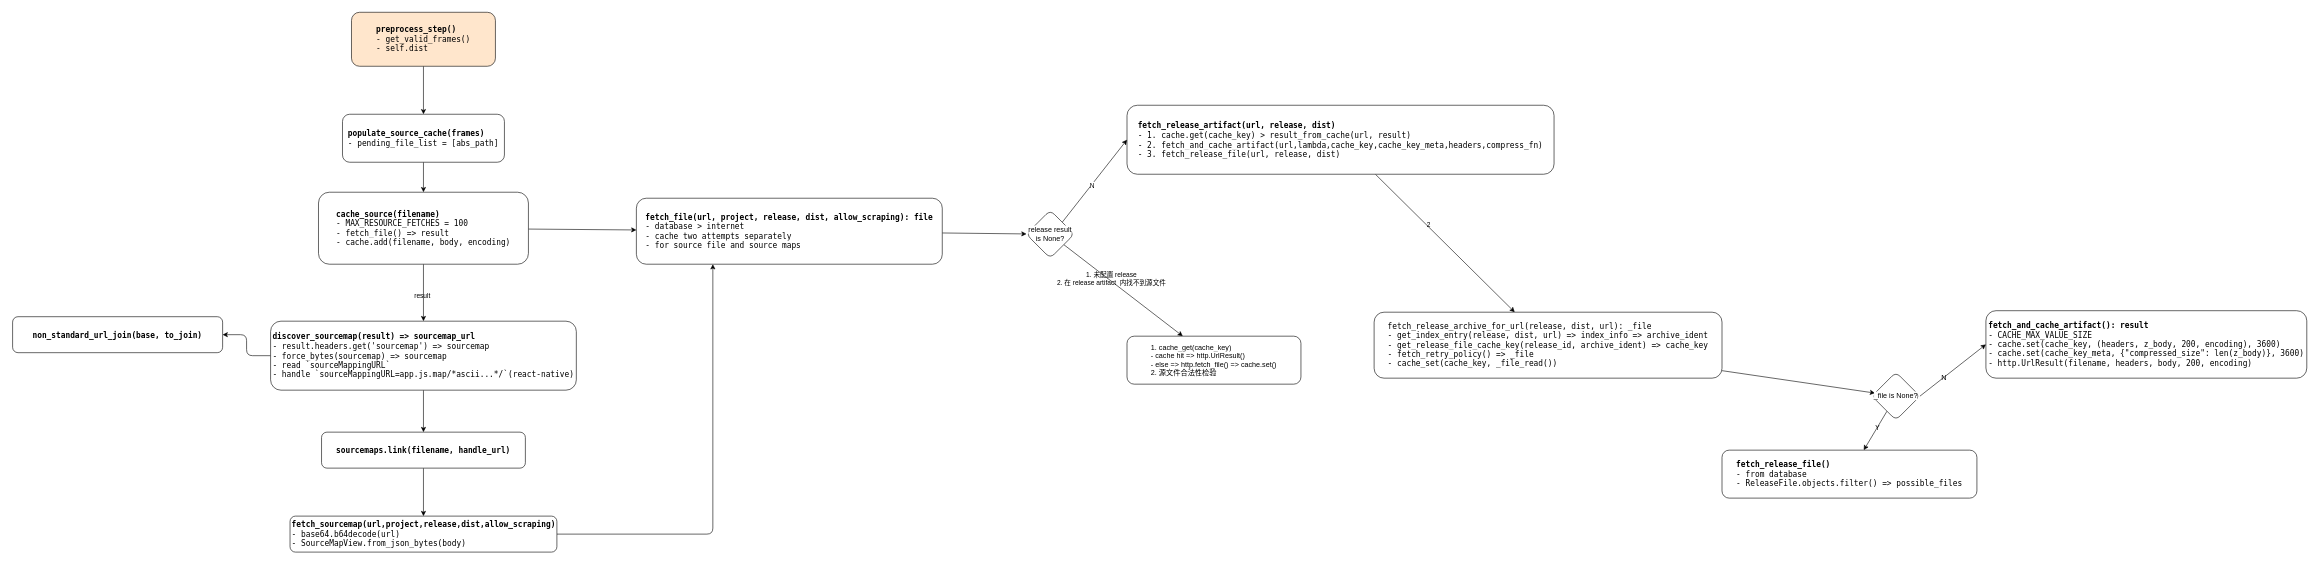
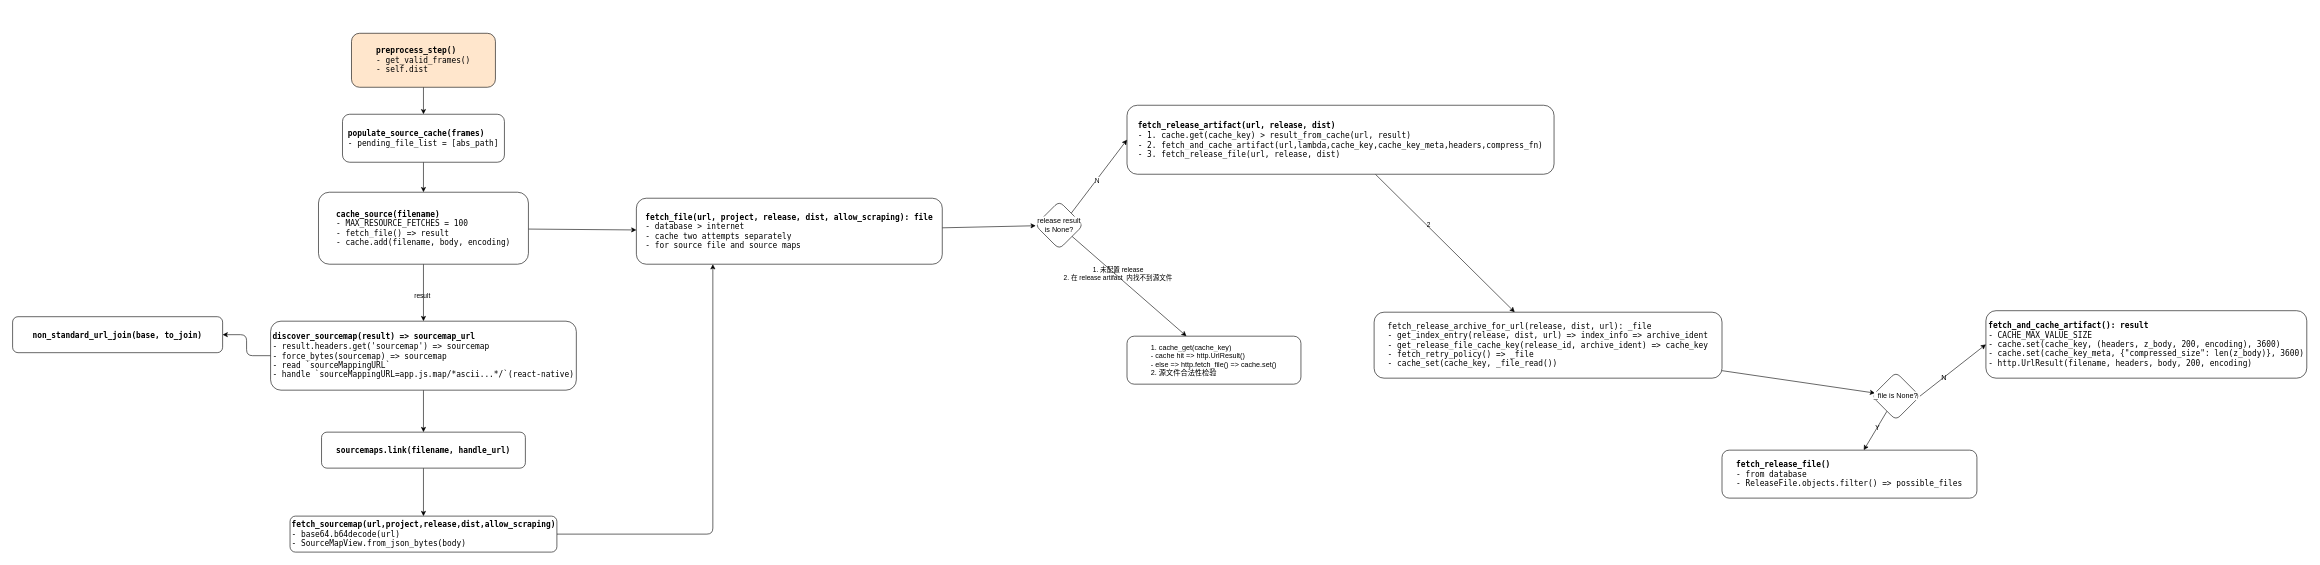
(423, 39) -> (423, 60)
(1050, 234) -> (1059, 225)
